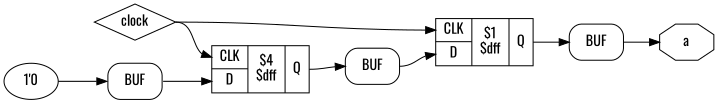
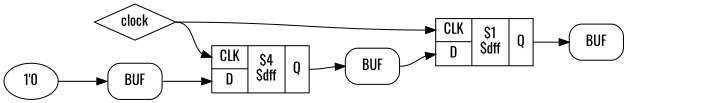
(687, 42) -> none
